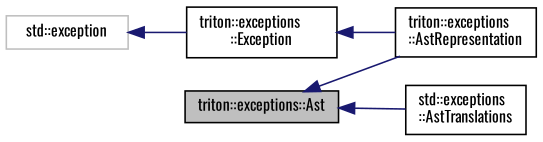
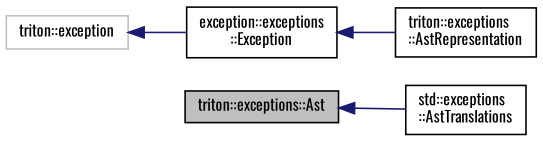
(67, 32) -> (67, 32)
(262, 32) -> (262, 32)
(359, 71) -> none
